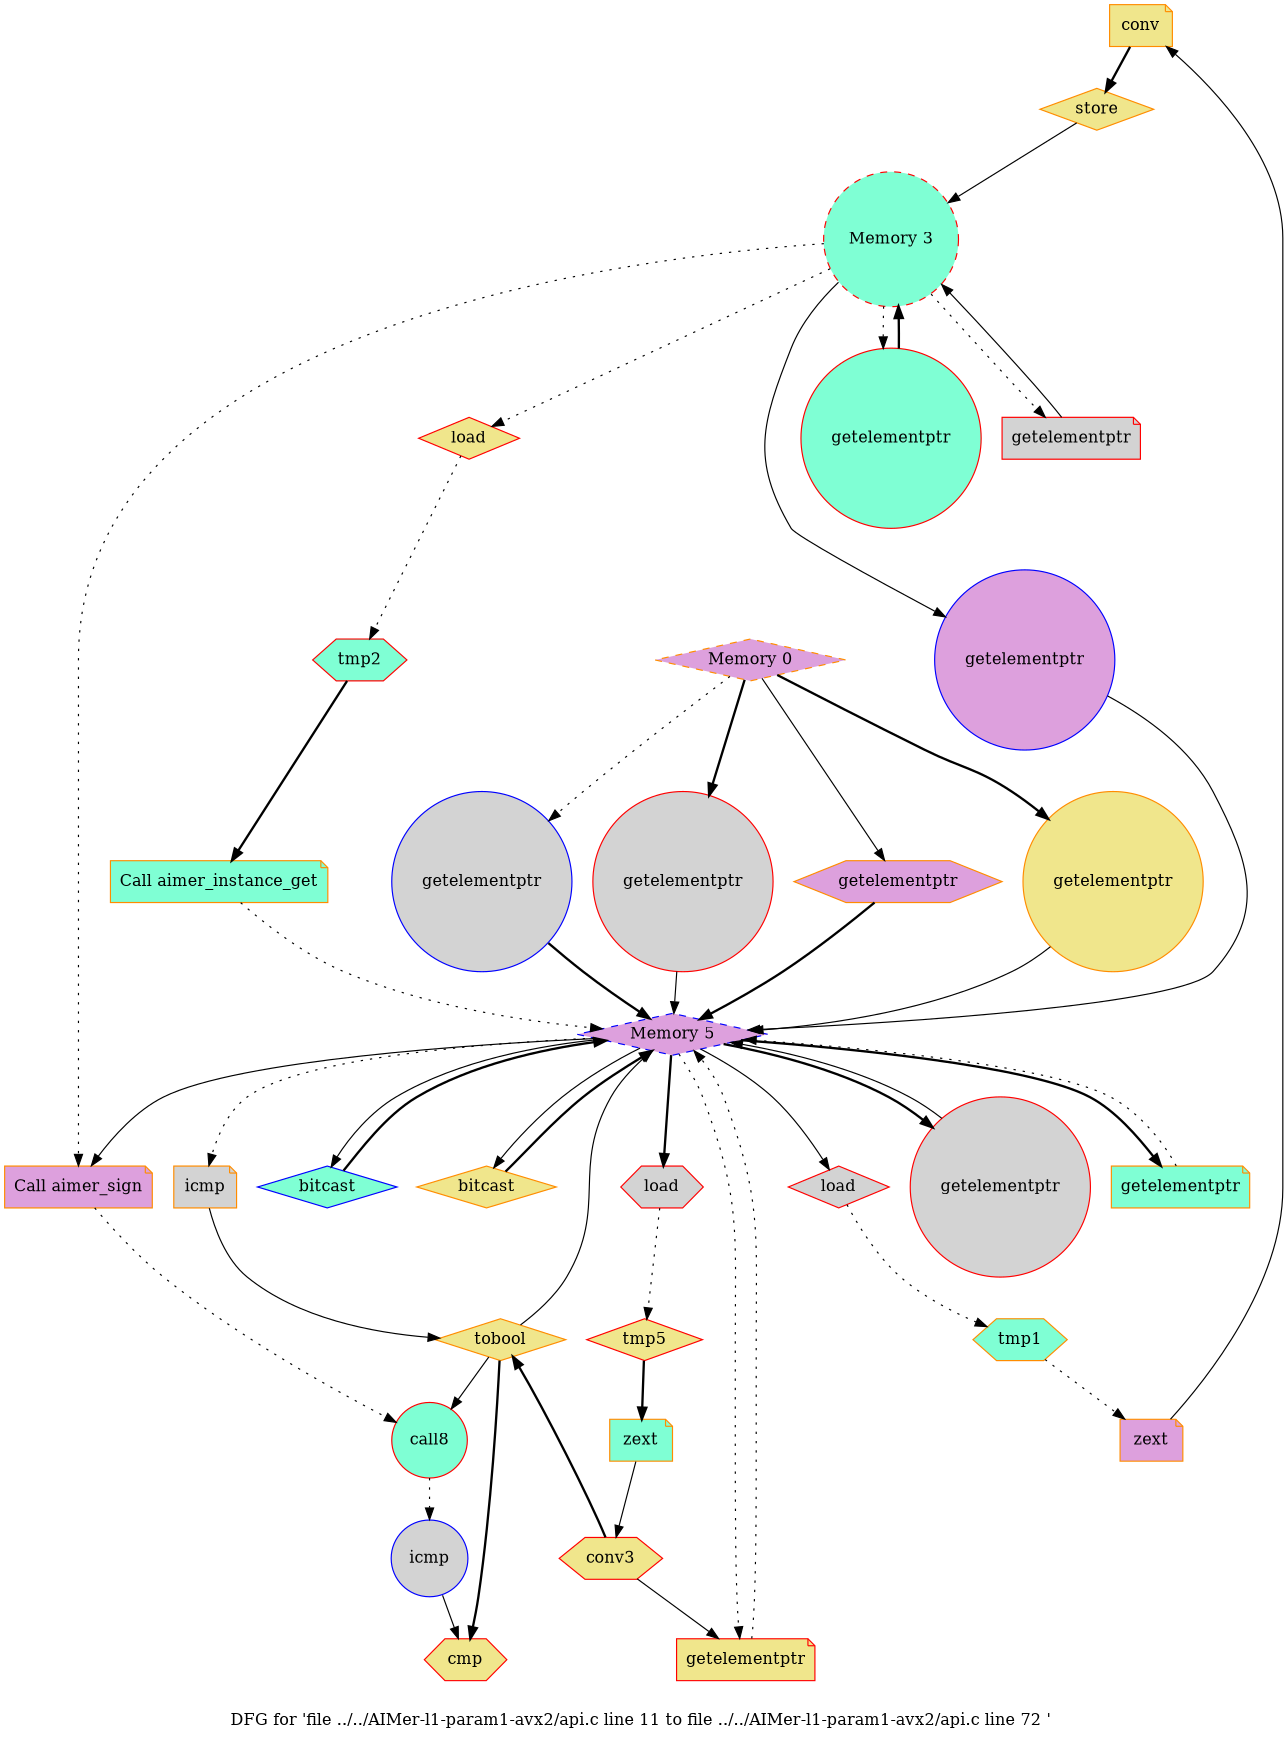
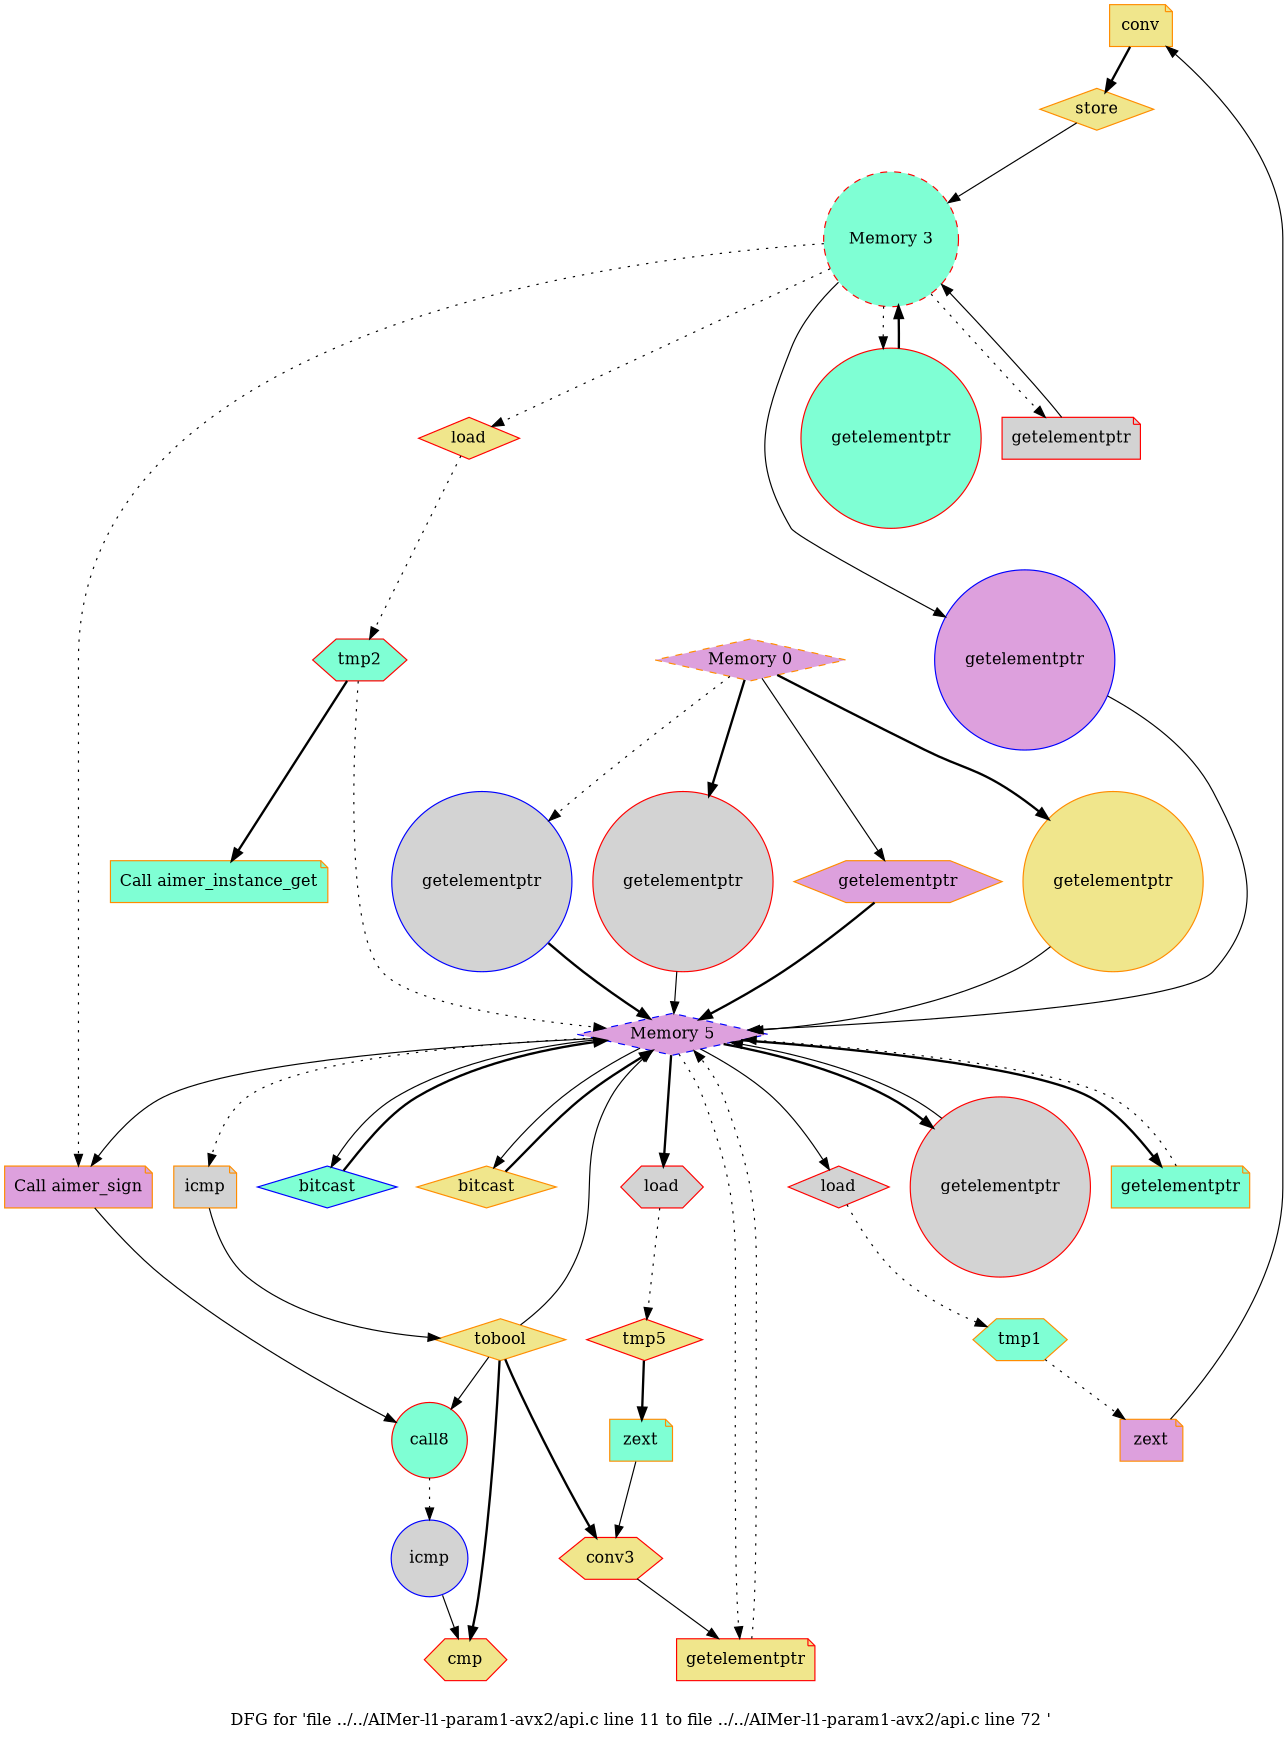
(405, 993) -> (367, 938)
(230, 1326) -> (230, 1326)
(564, 1451) -> (545, 1444)
